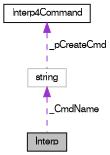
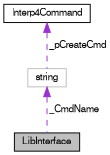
(47, 142) -> (47, 142)
